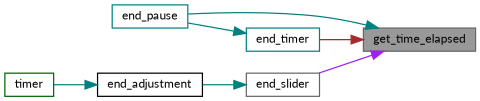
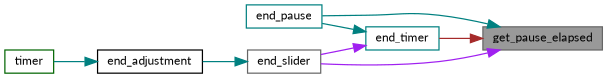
(419, 40) -> (543, 38)
none -> (337, 51)
